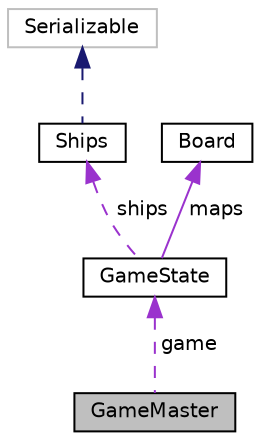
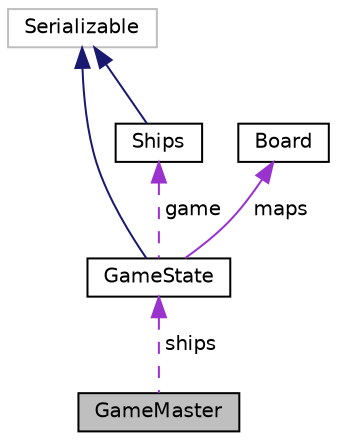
(82, 96) -> (126, 94)
none -> (99, 169)
(140, 210) -> (190, 210)
(186, 345) -> (188, 345)
